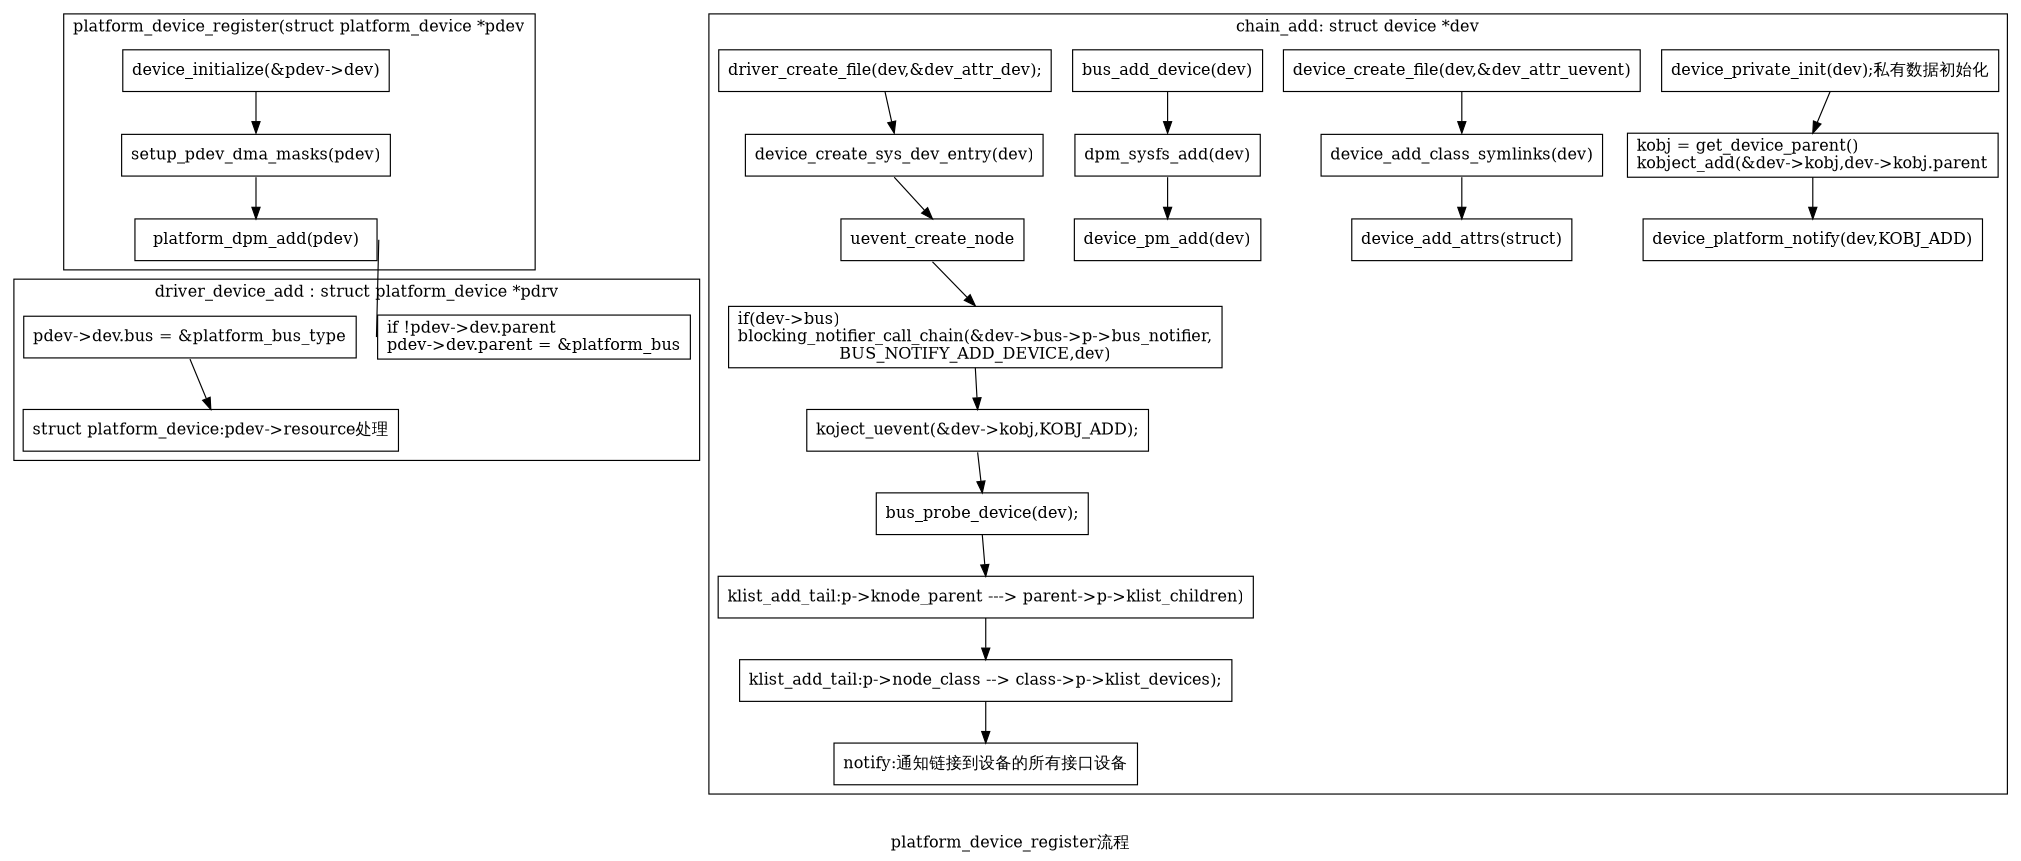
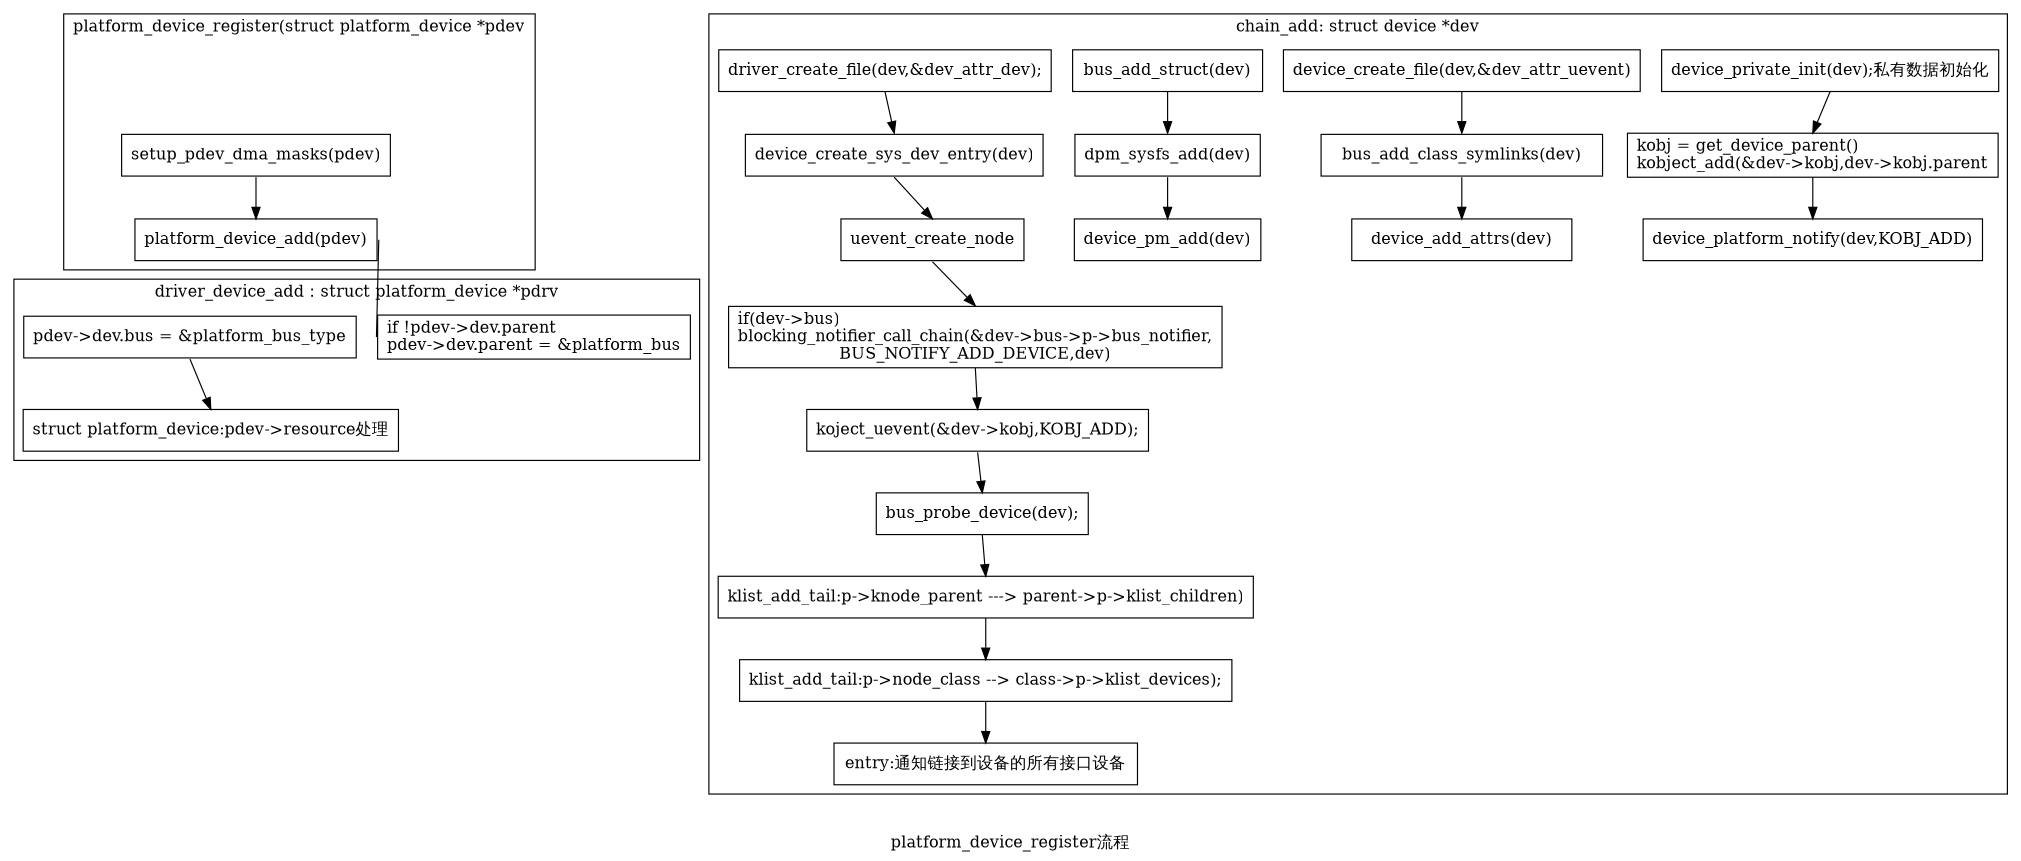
(256, 71) -> none
(1168, 71) -> (1168, 71)
(1462, 155) -> (1462, 155)
(256, 240) -> (256, 240)
(1462, 240) -> (1462, 240)
(986, 764) -> (986, 764)
